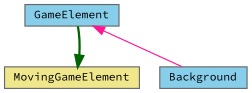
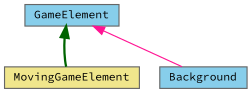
(79, 41) -> (64, 52)
